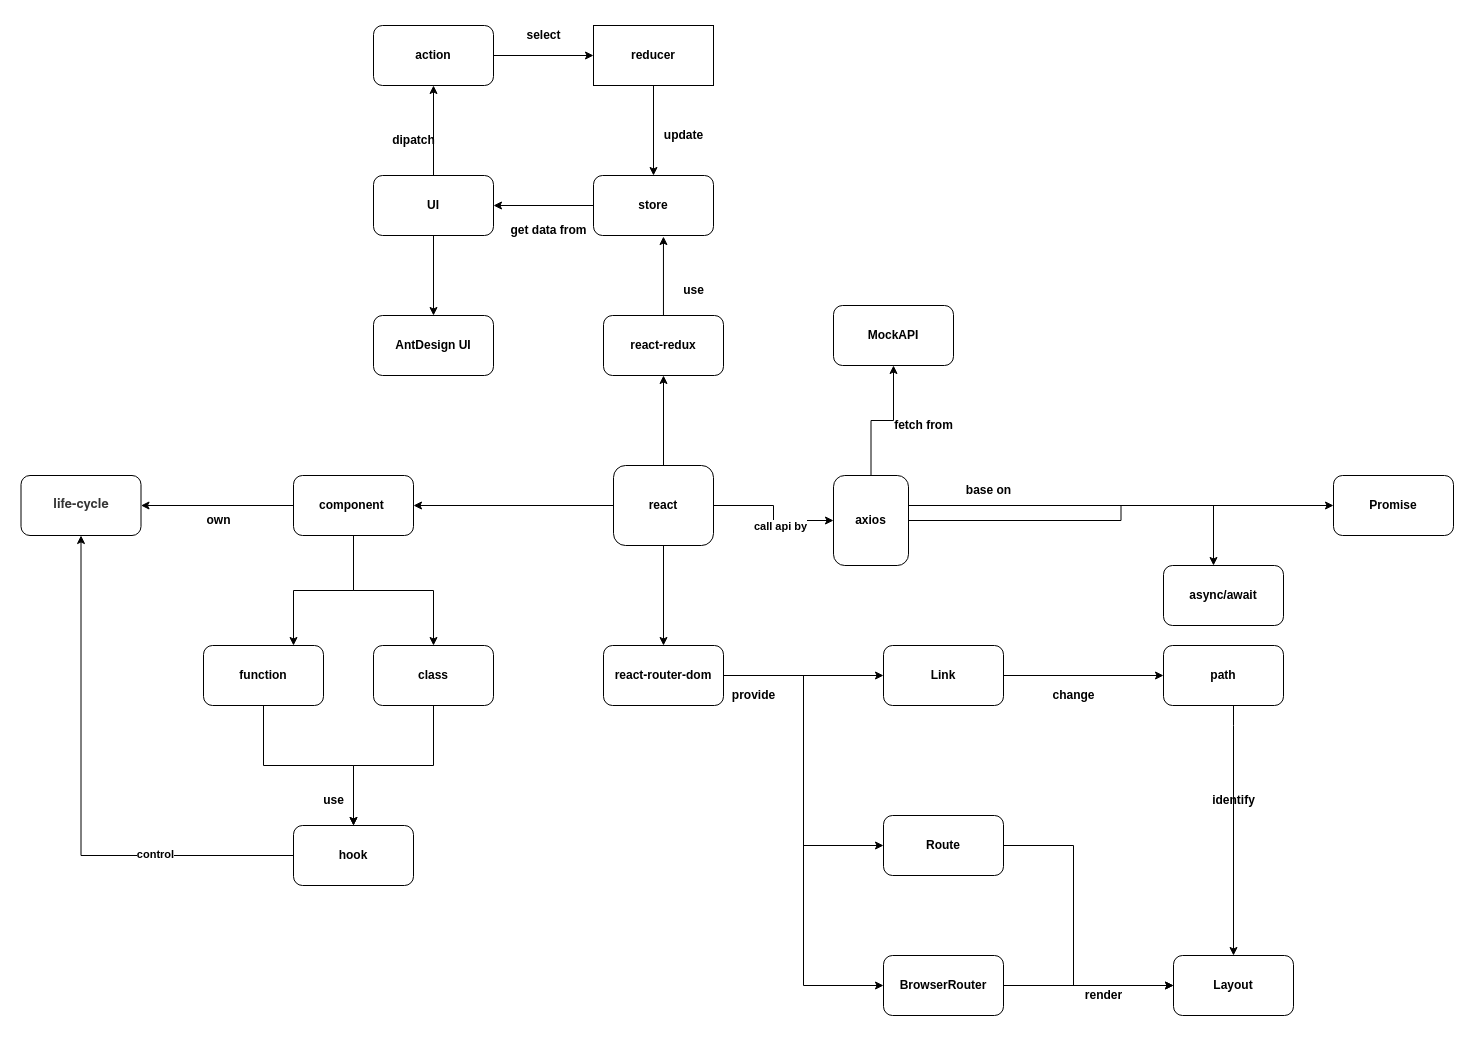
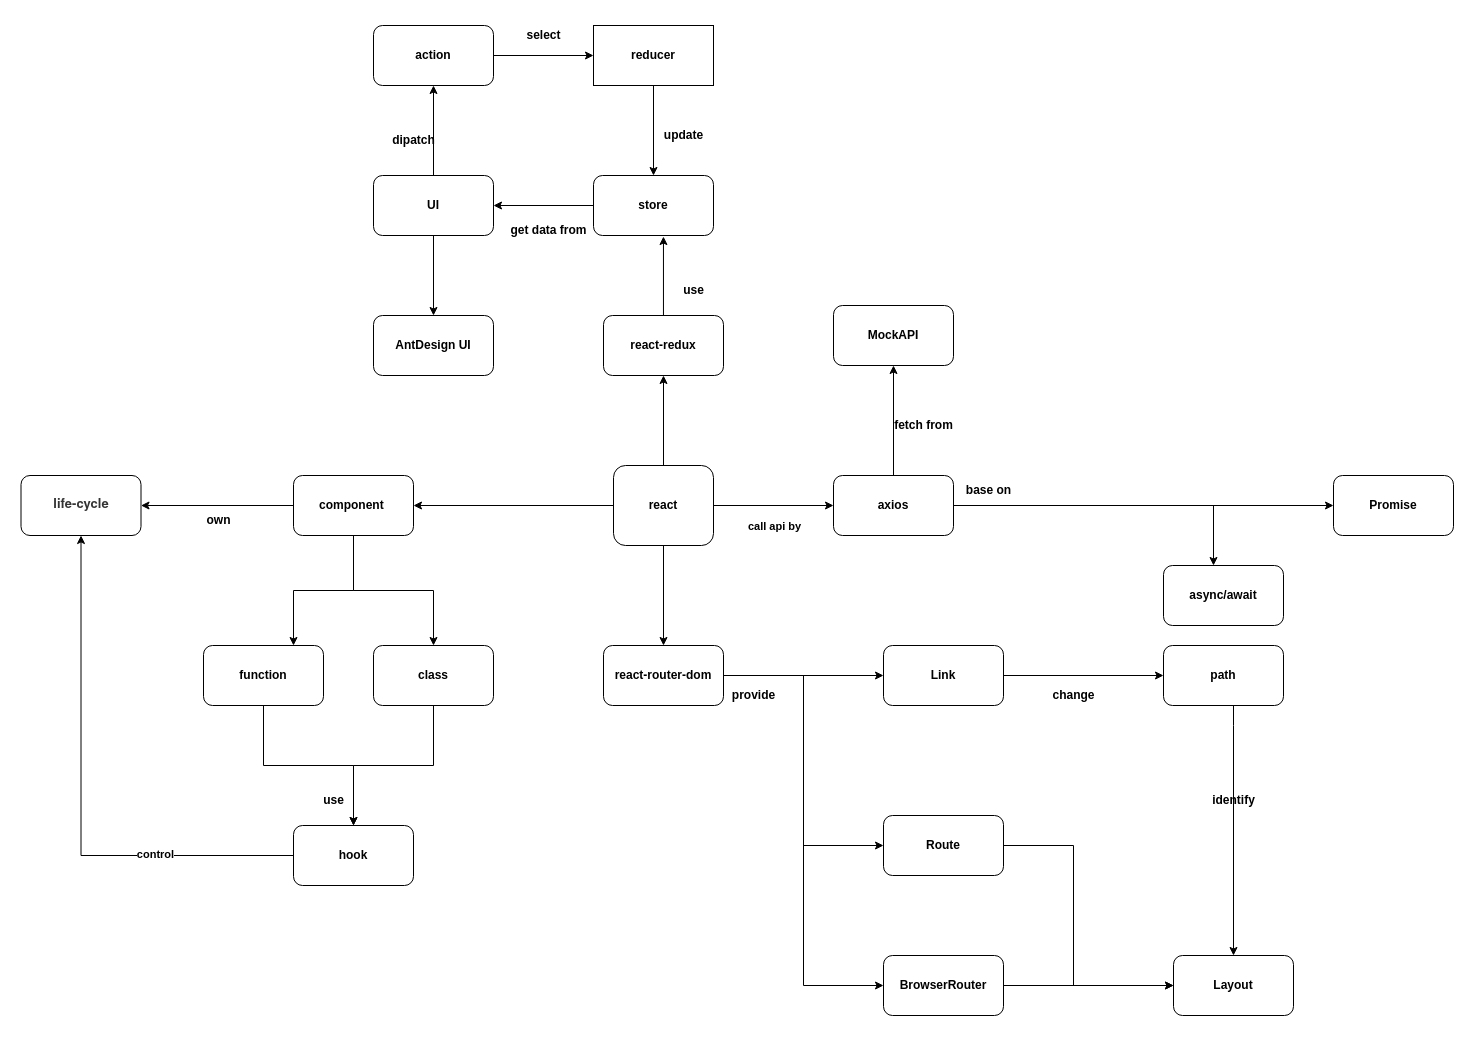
(871, 521) -> (894, 506)
(1104, 996) -> none
